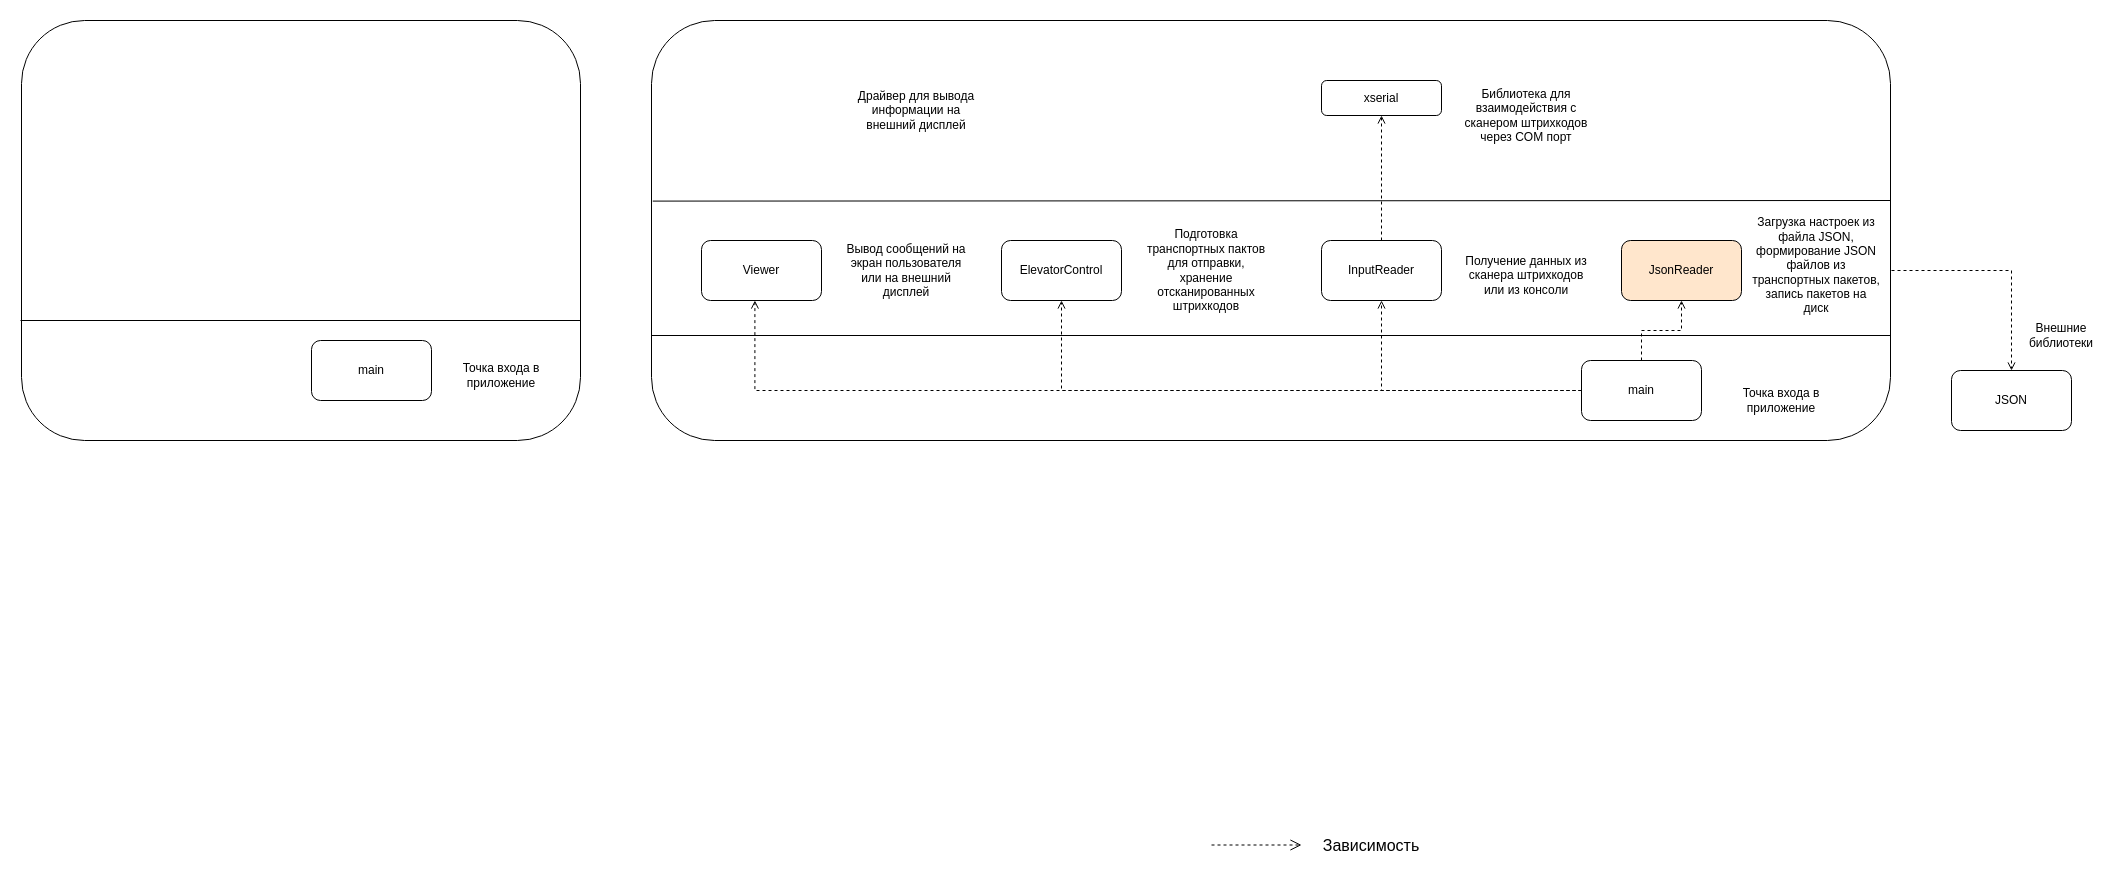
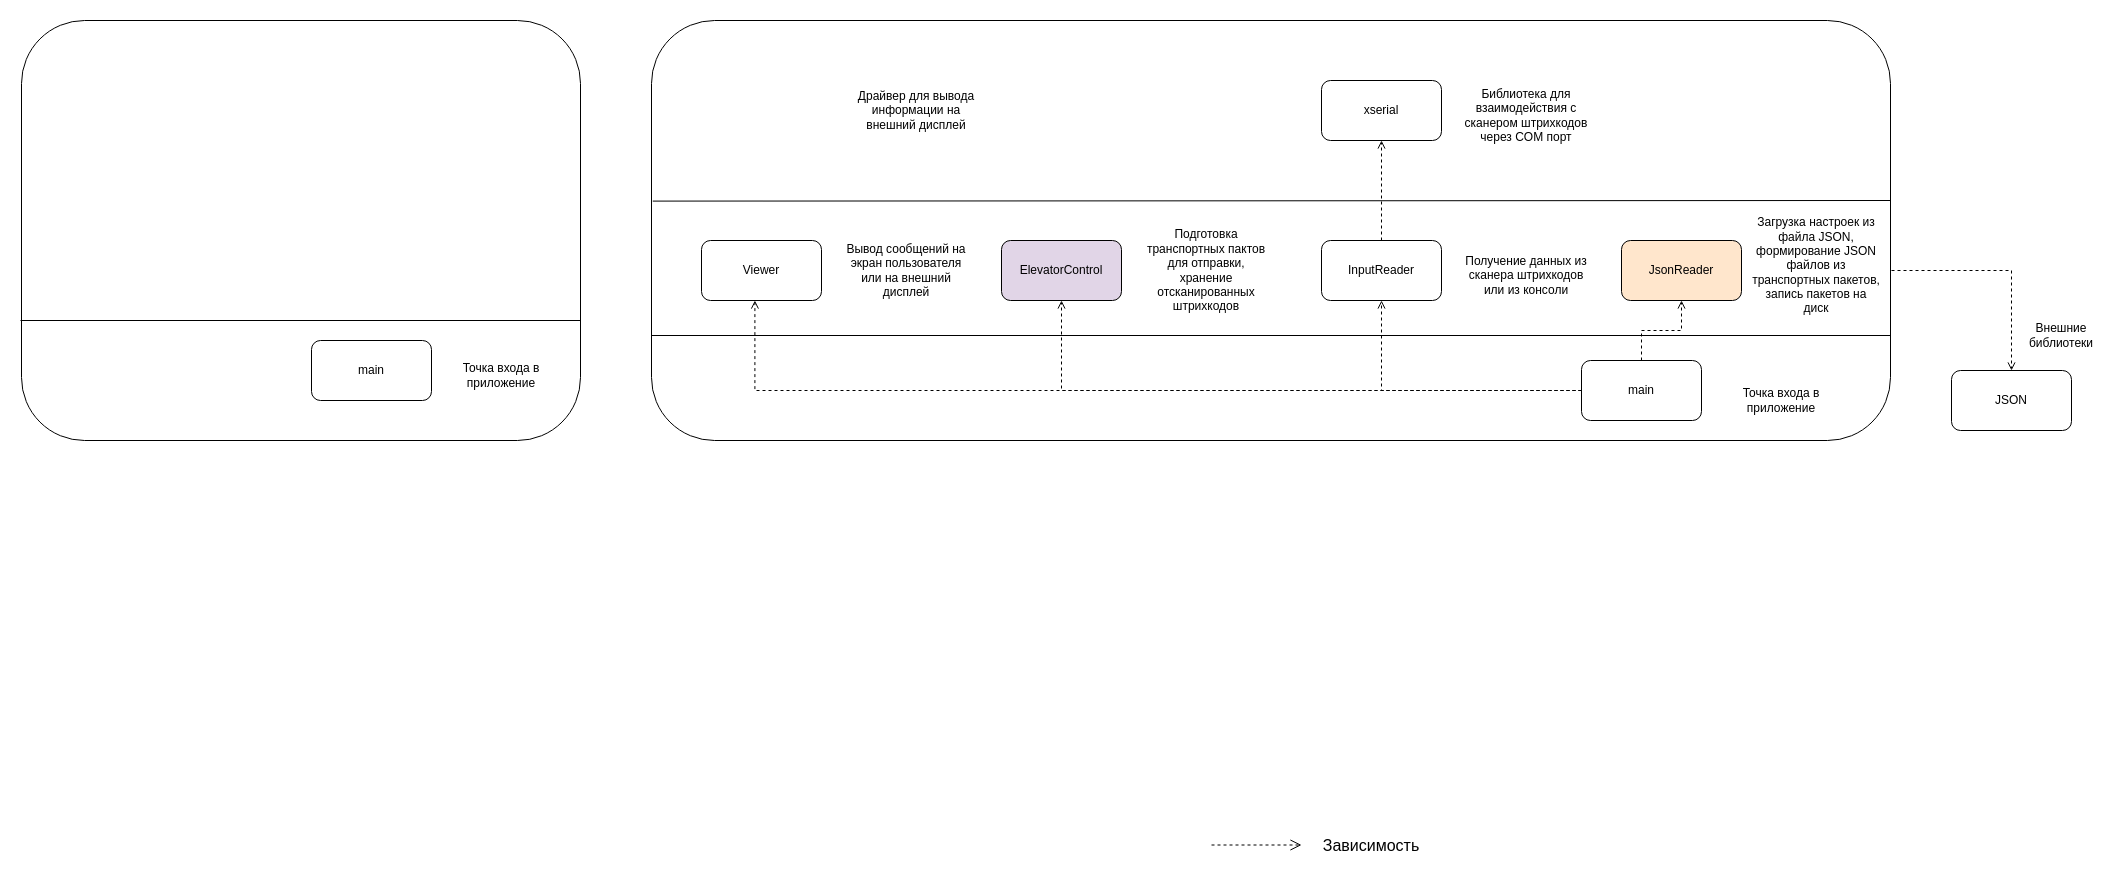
(1382, 98) -> (1382, 111)
(1062, 271) -> (1062, 271)
